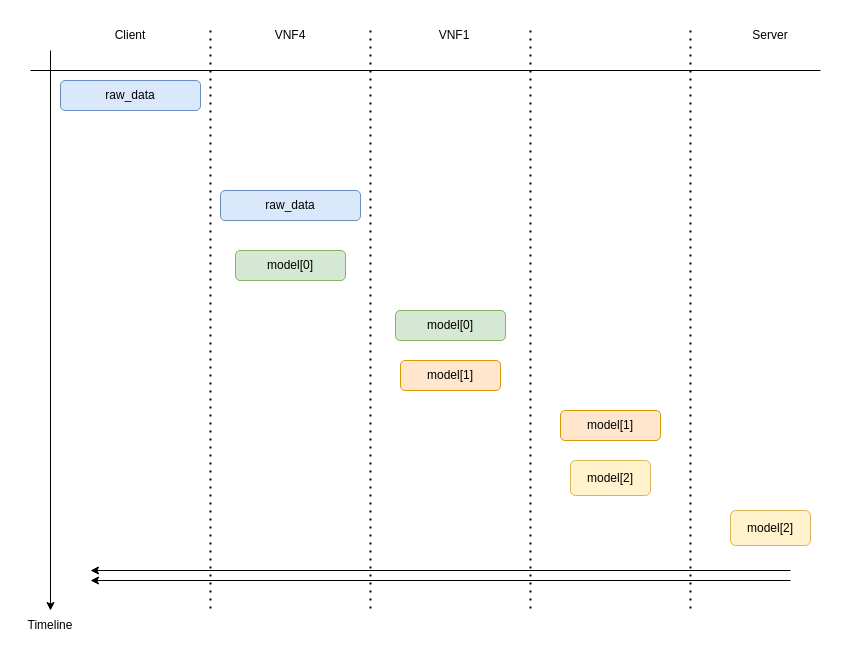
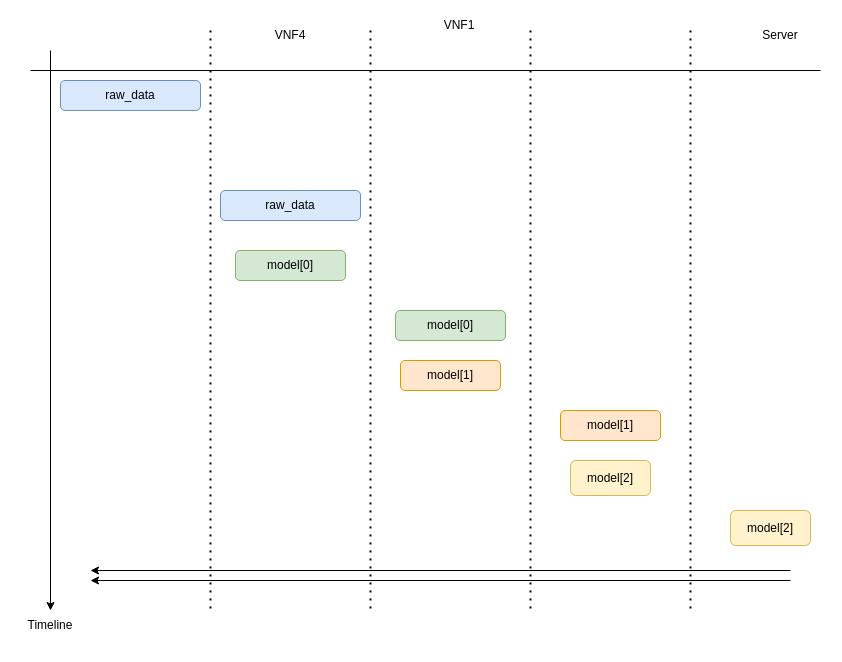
(131, 36) -> none
(455, 36) -> (460, 26)
(771, 36) -> (781, 36)
